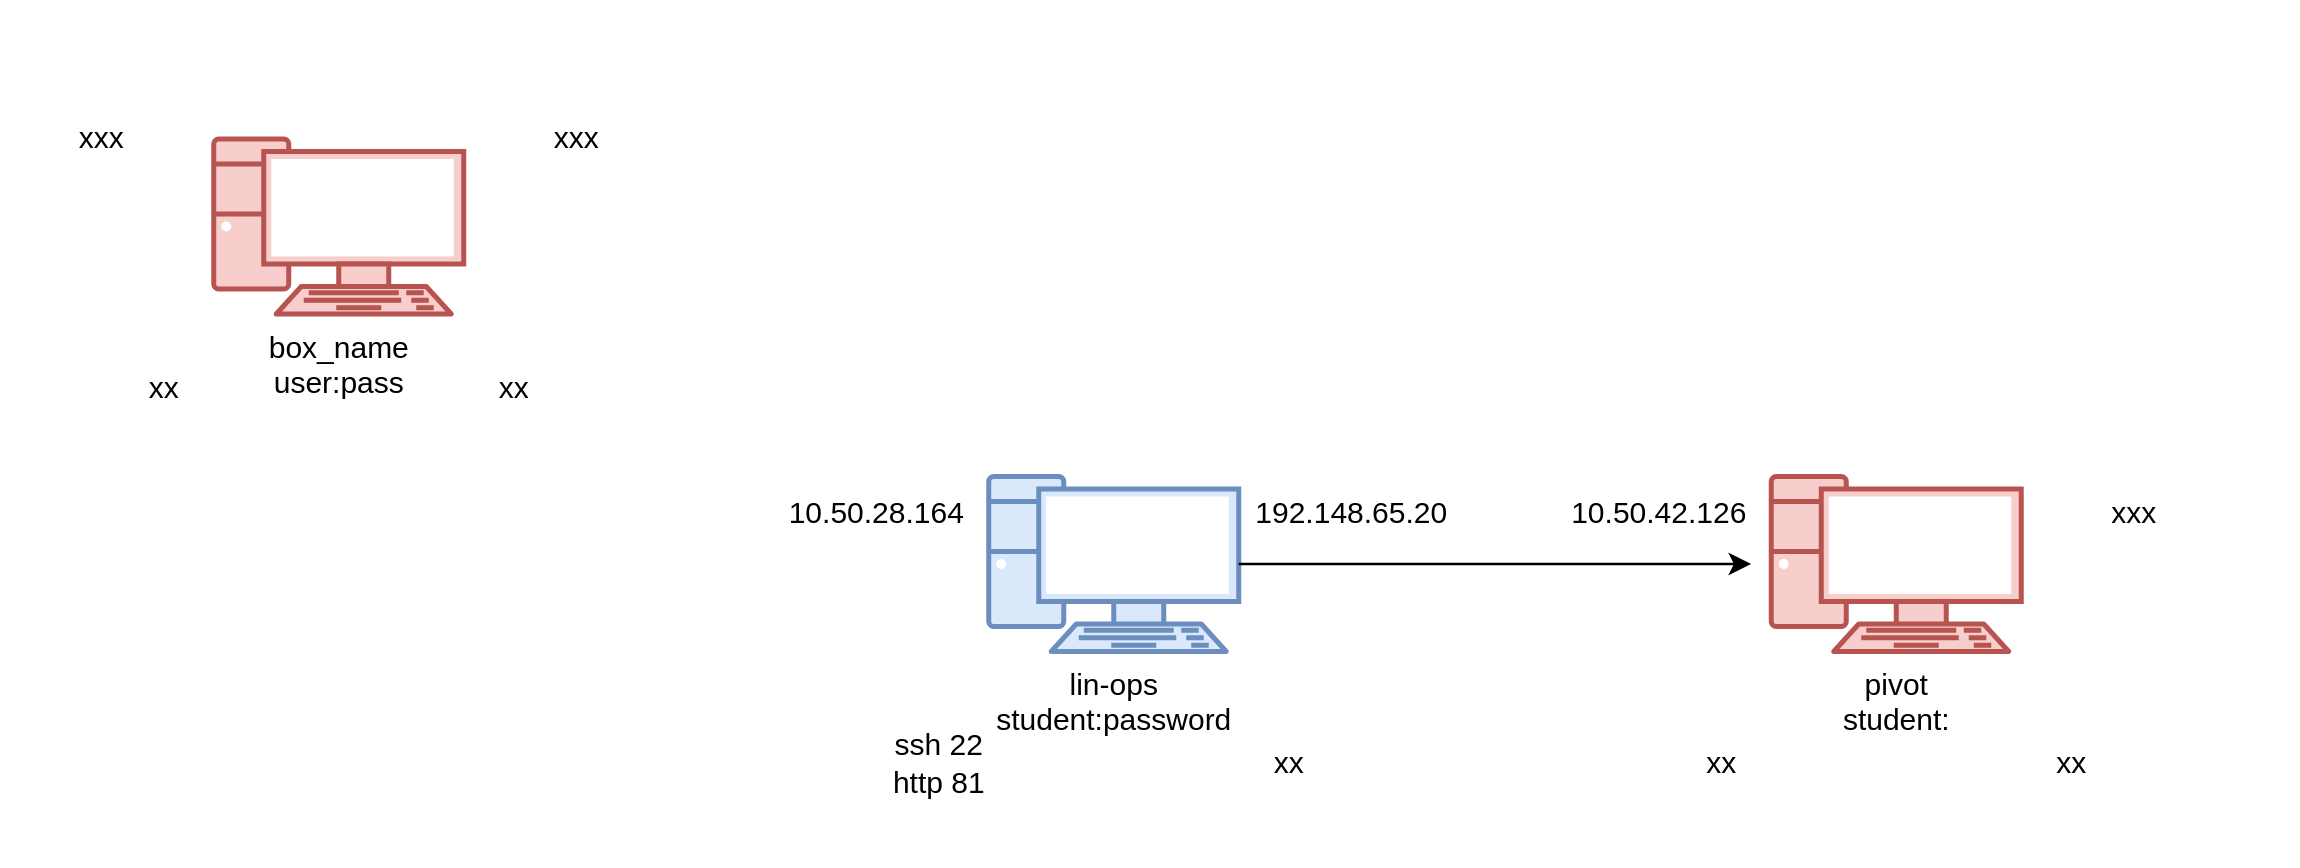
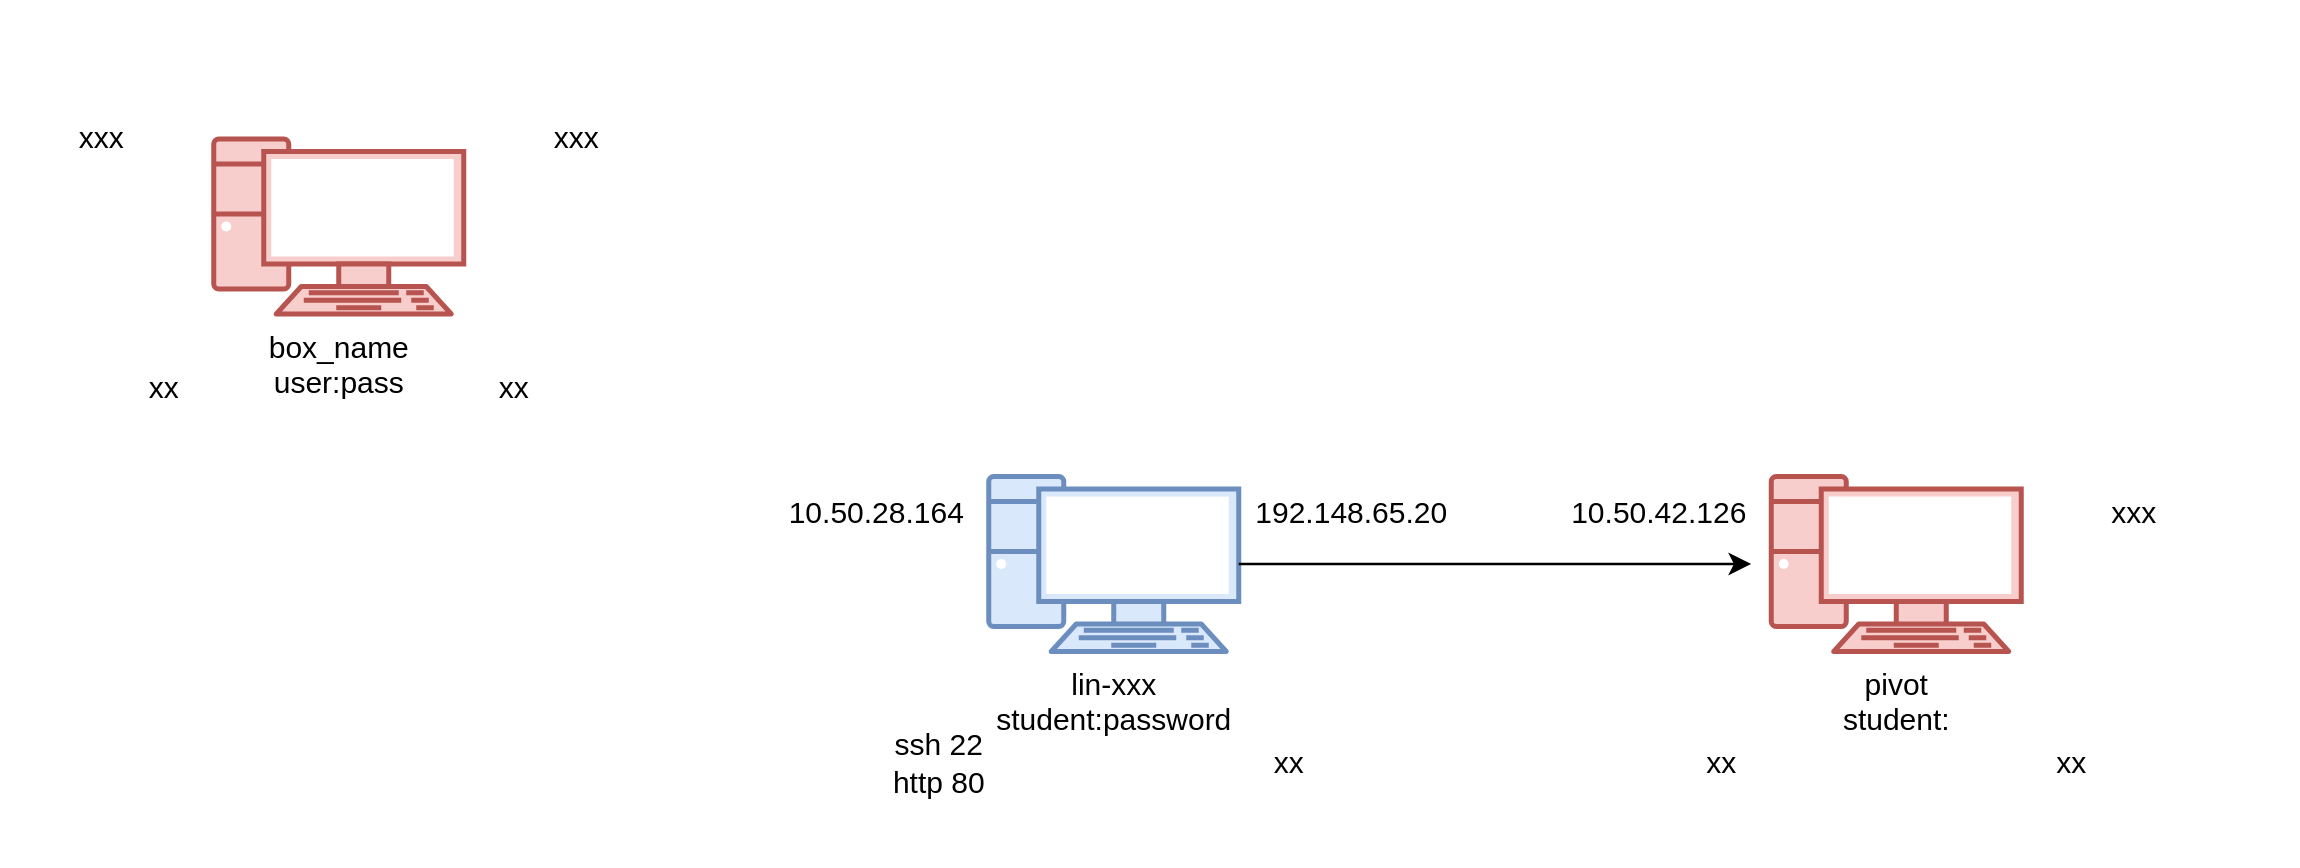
(1115, 705) -> (1115, 705)
(940, 764) -> (940, 764)
